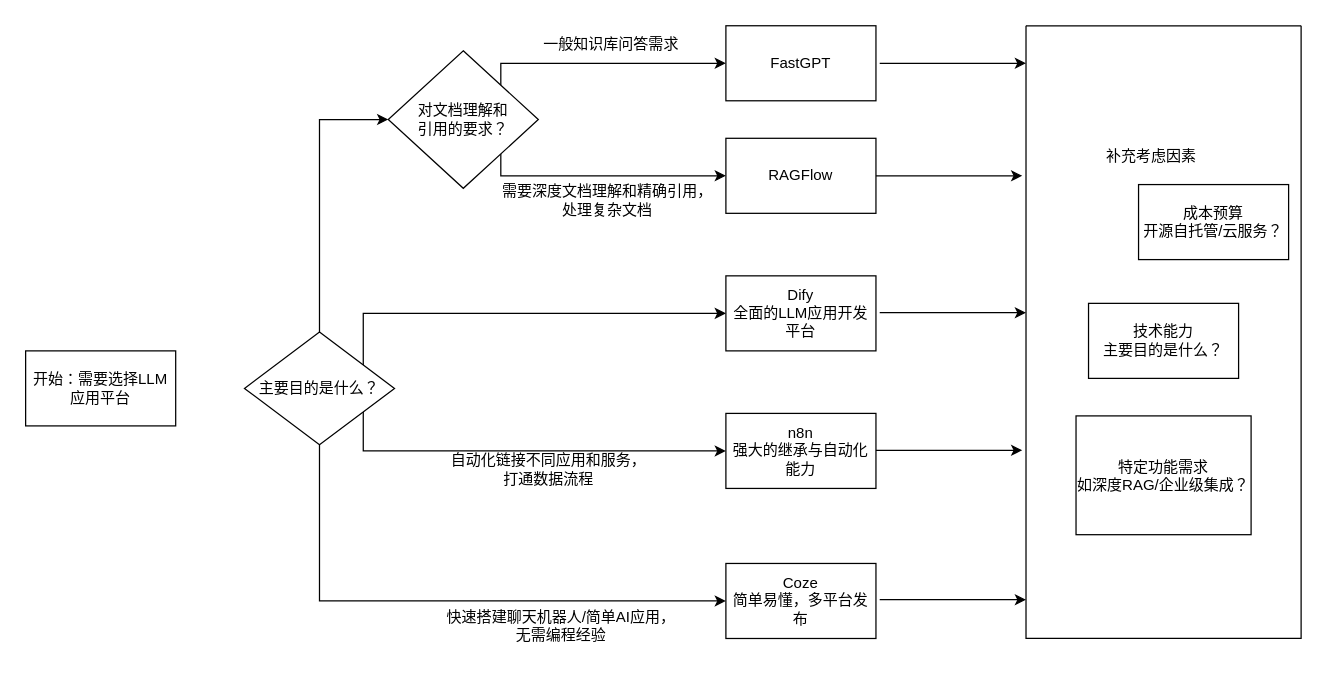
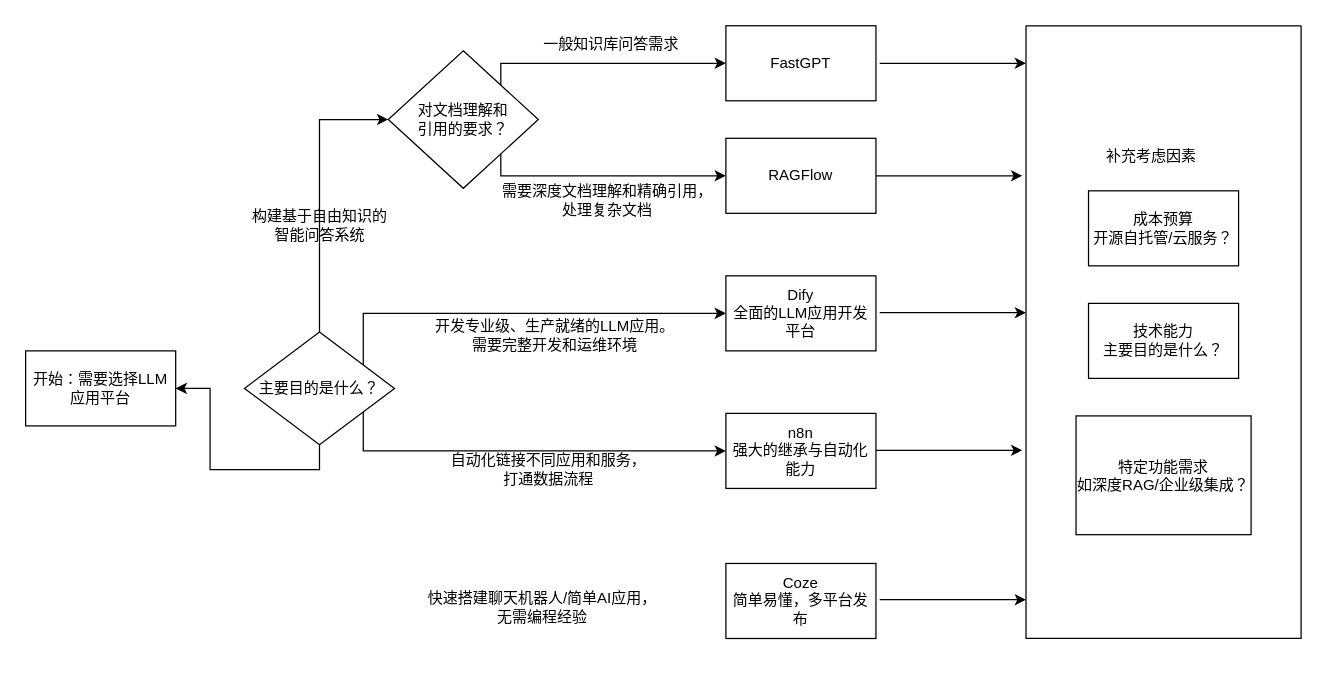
(1213, 222) -> (1163, 228)
none -> (319, 226)
none -> (554, 336)
(451, 601) -> (212, 469)
(560, 626) -> (541, 607)
